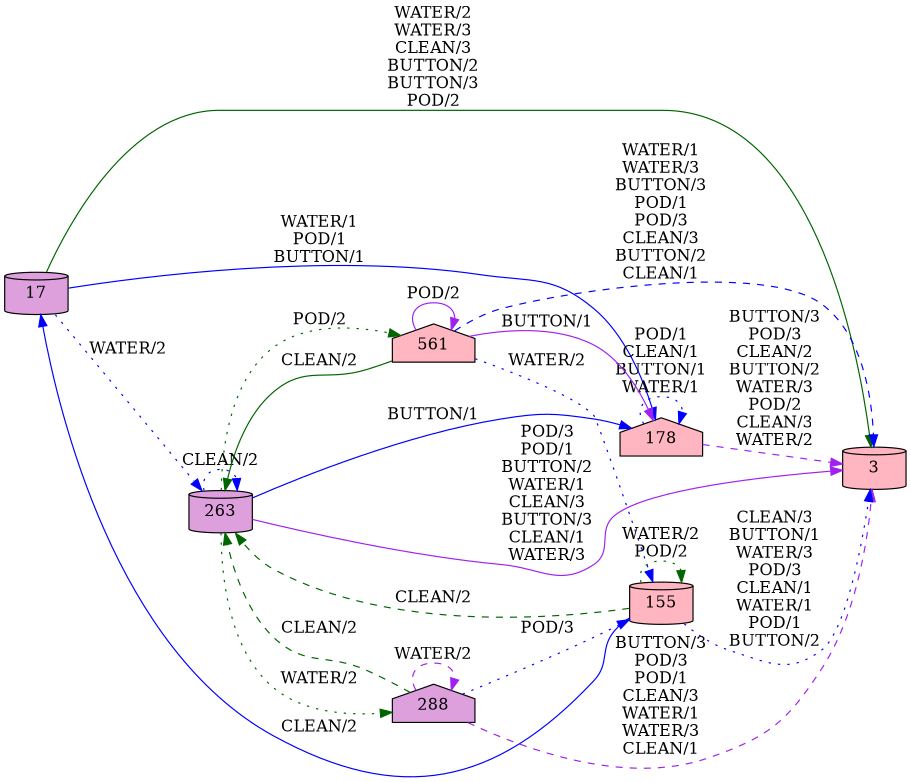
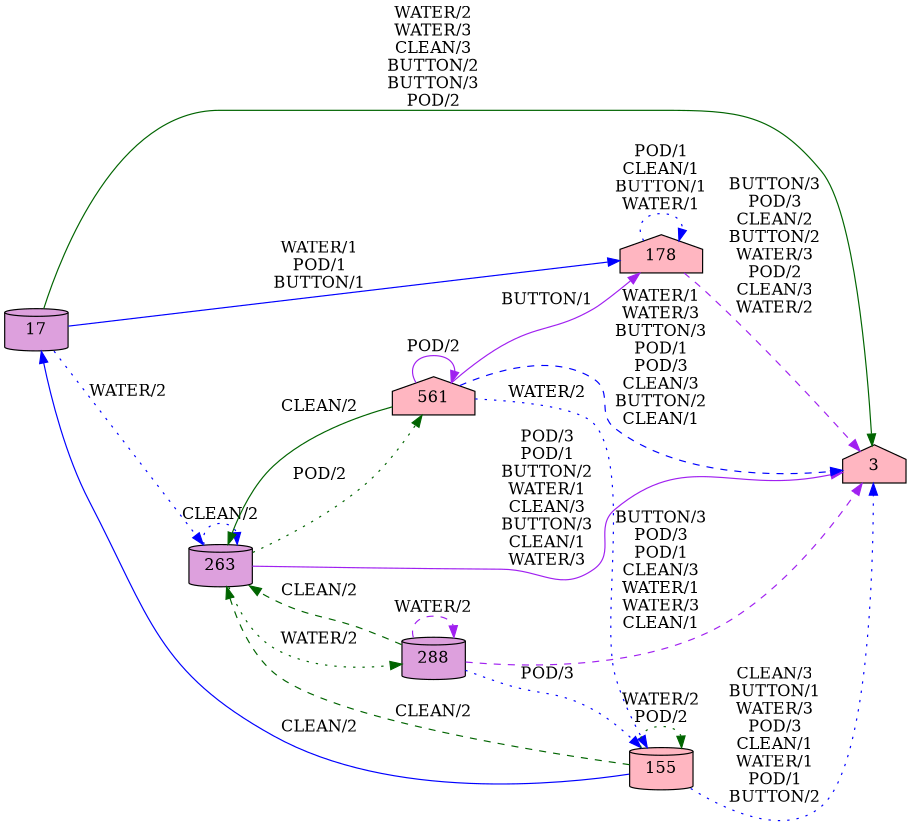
(432, 434) -> none
(874, 468) -> (874, 466)
(434, 705) -> (434, 658)
